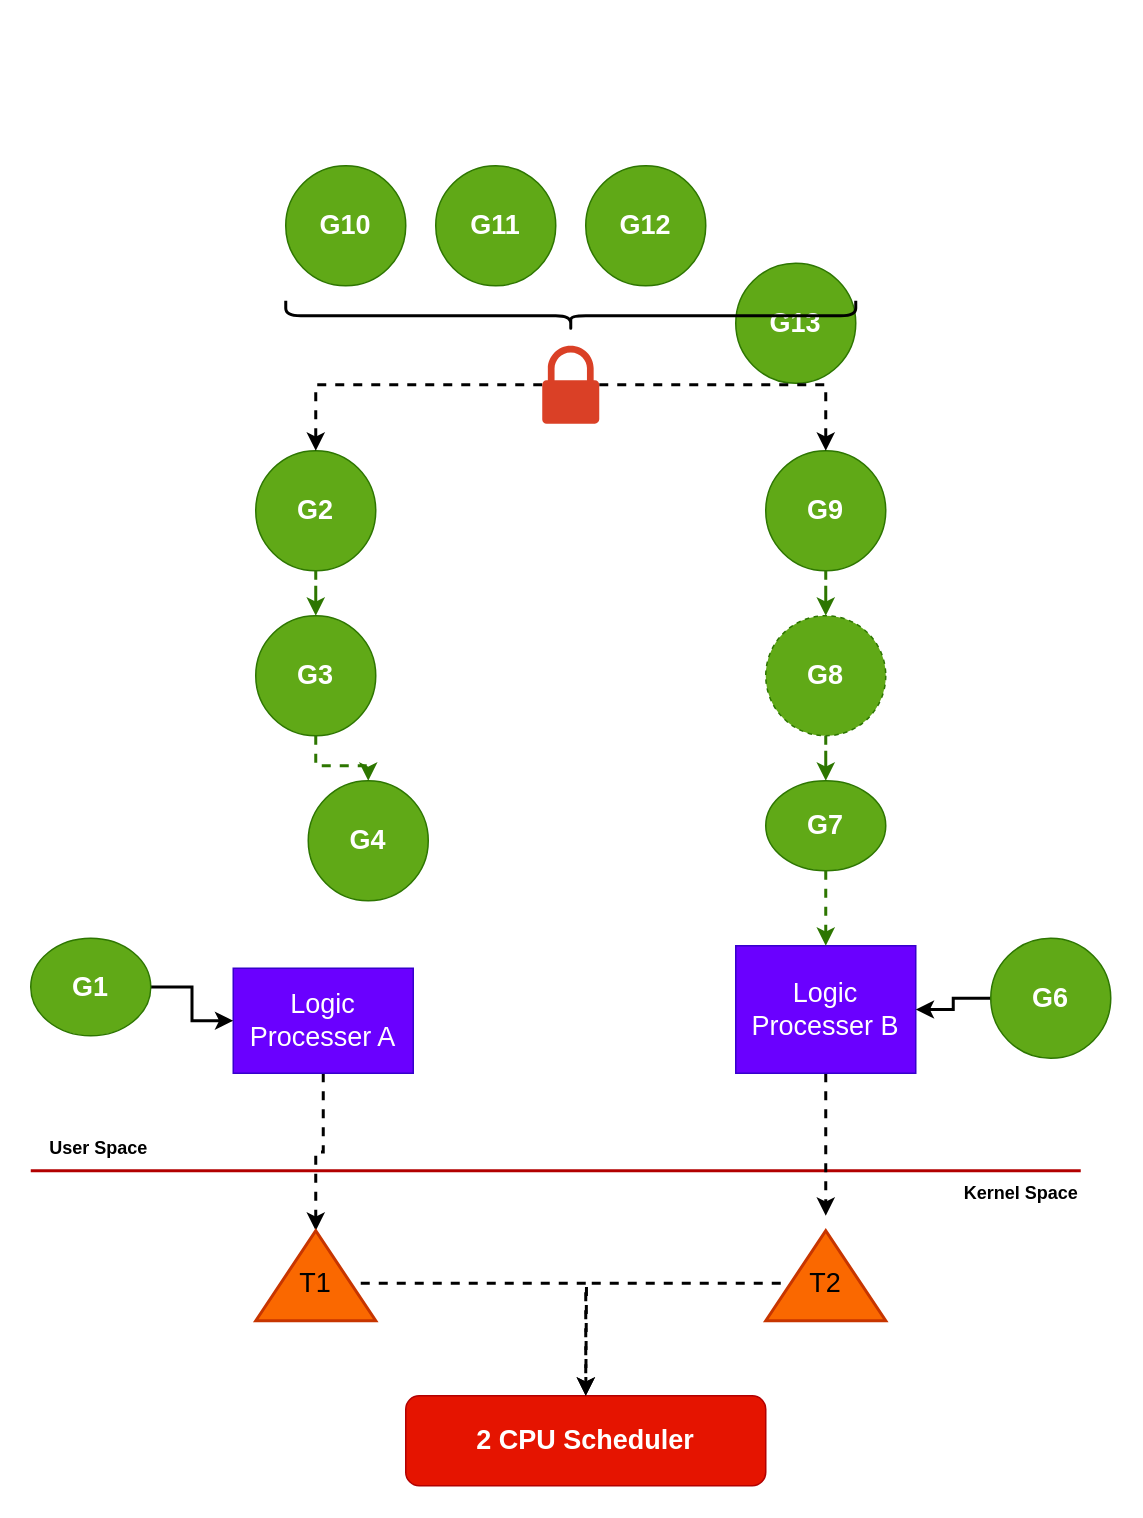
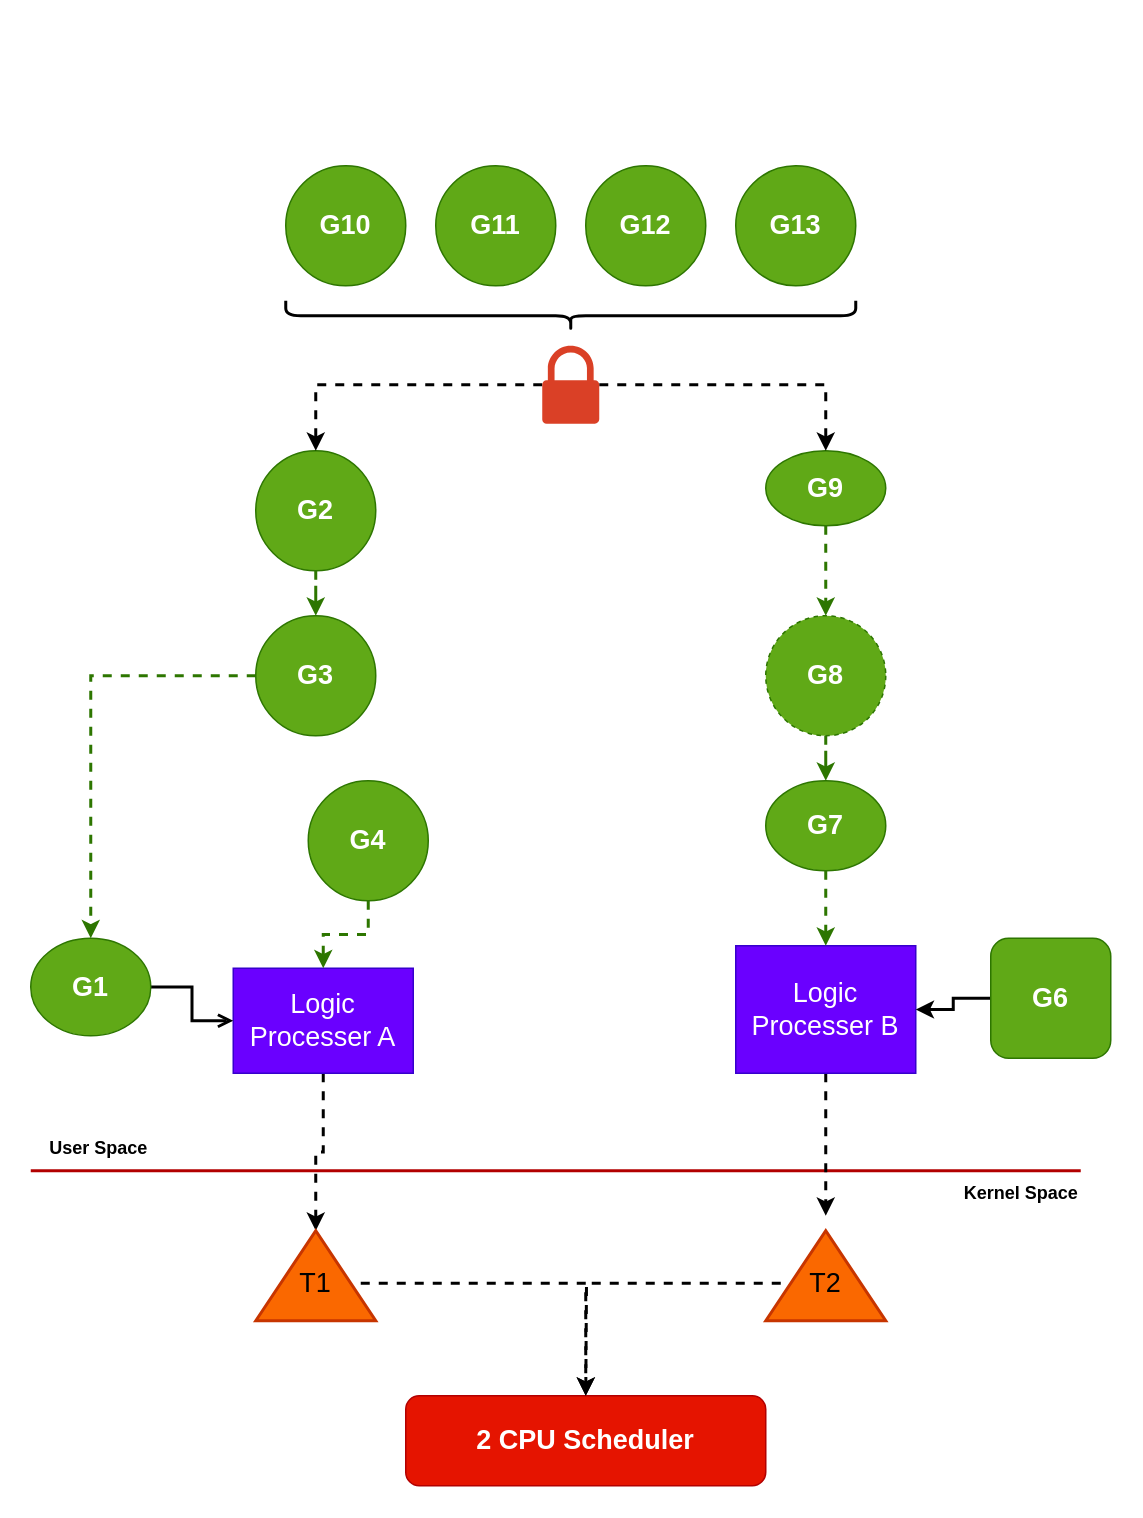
(796, 323) -> (796, 226)
(826, 511) -> (826, 488)
(328, 766) -> (91, 718)
none -> (355, 935)
(1051, 998) -> (1051, 998)
(218, 1021) -> (219, 1021)
